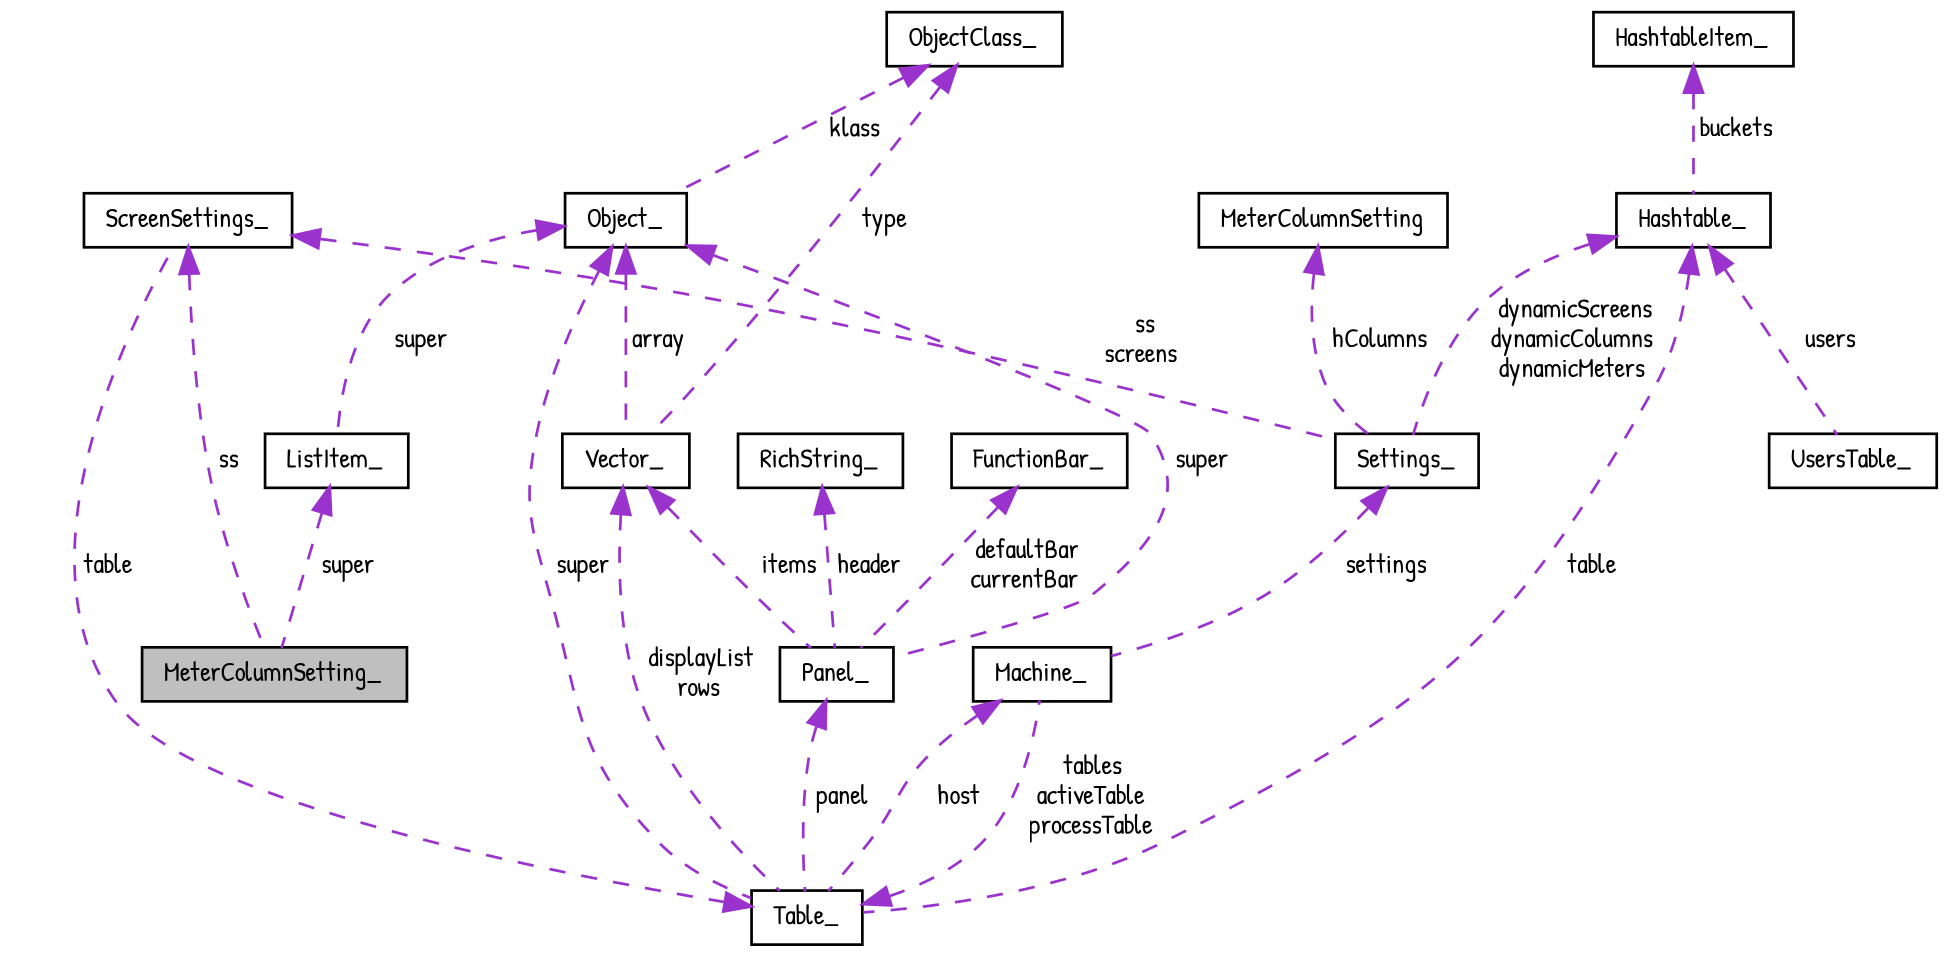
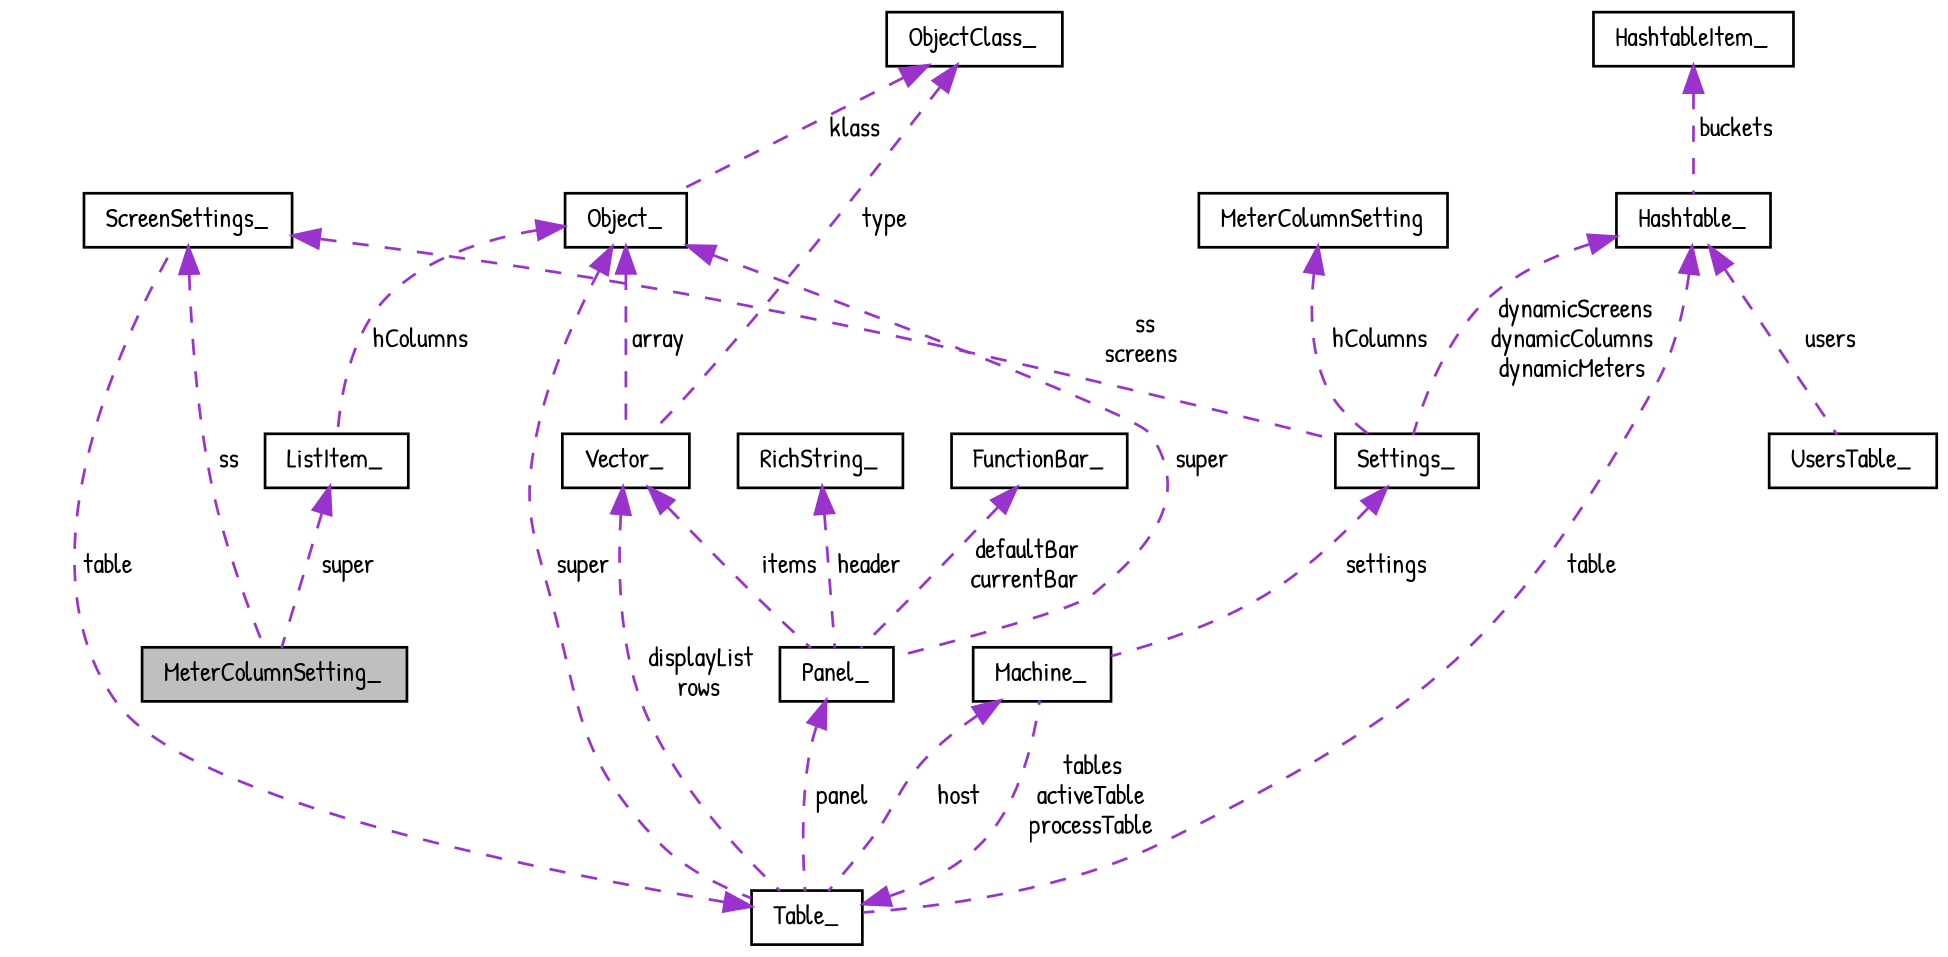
(418, 341) -> (418, 341)
